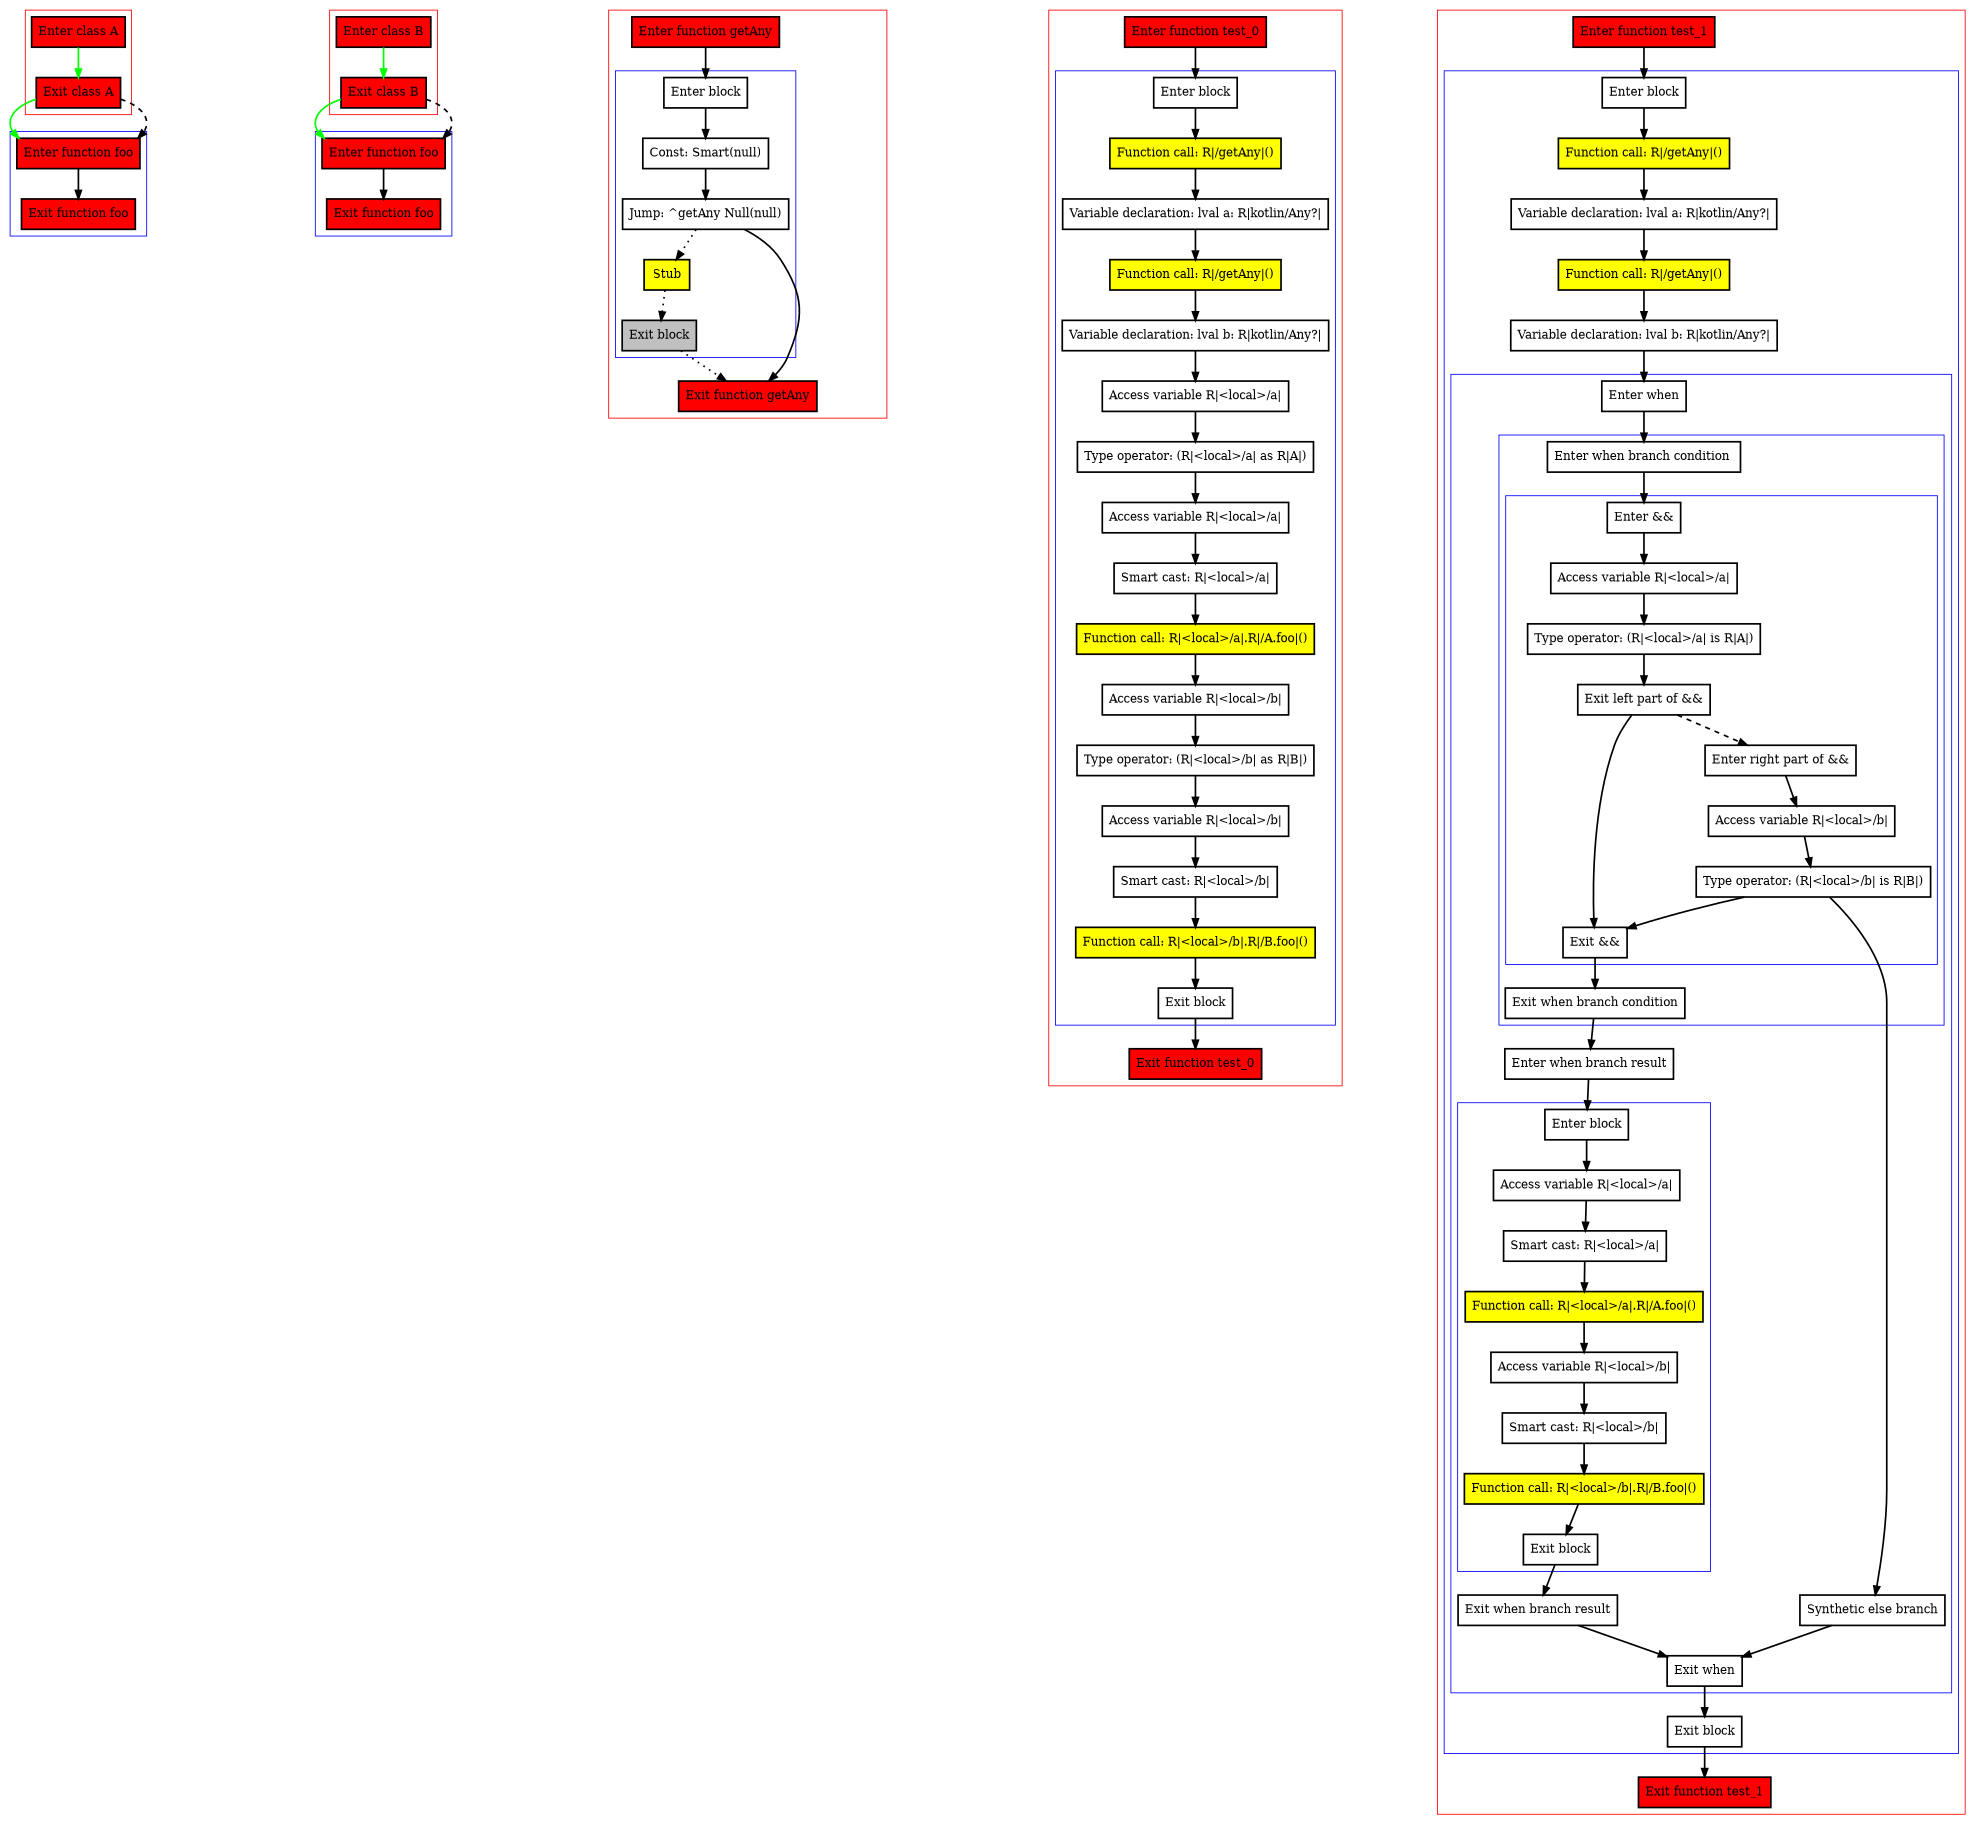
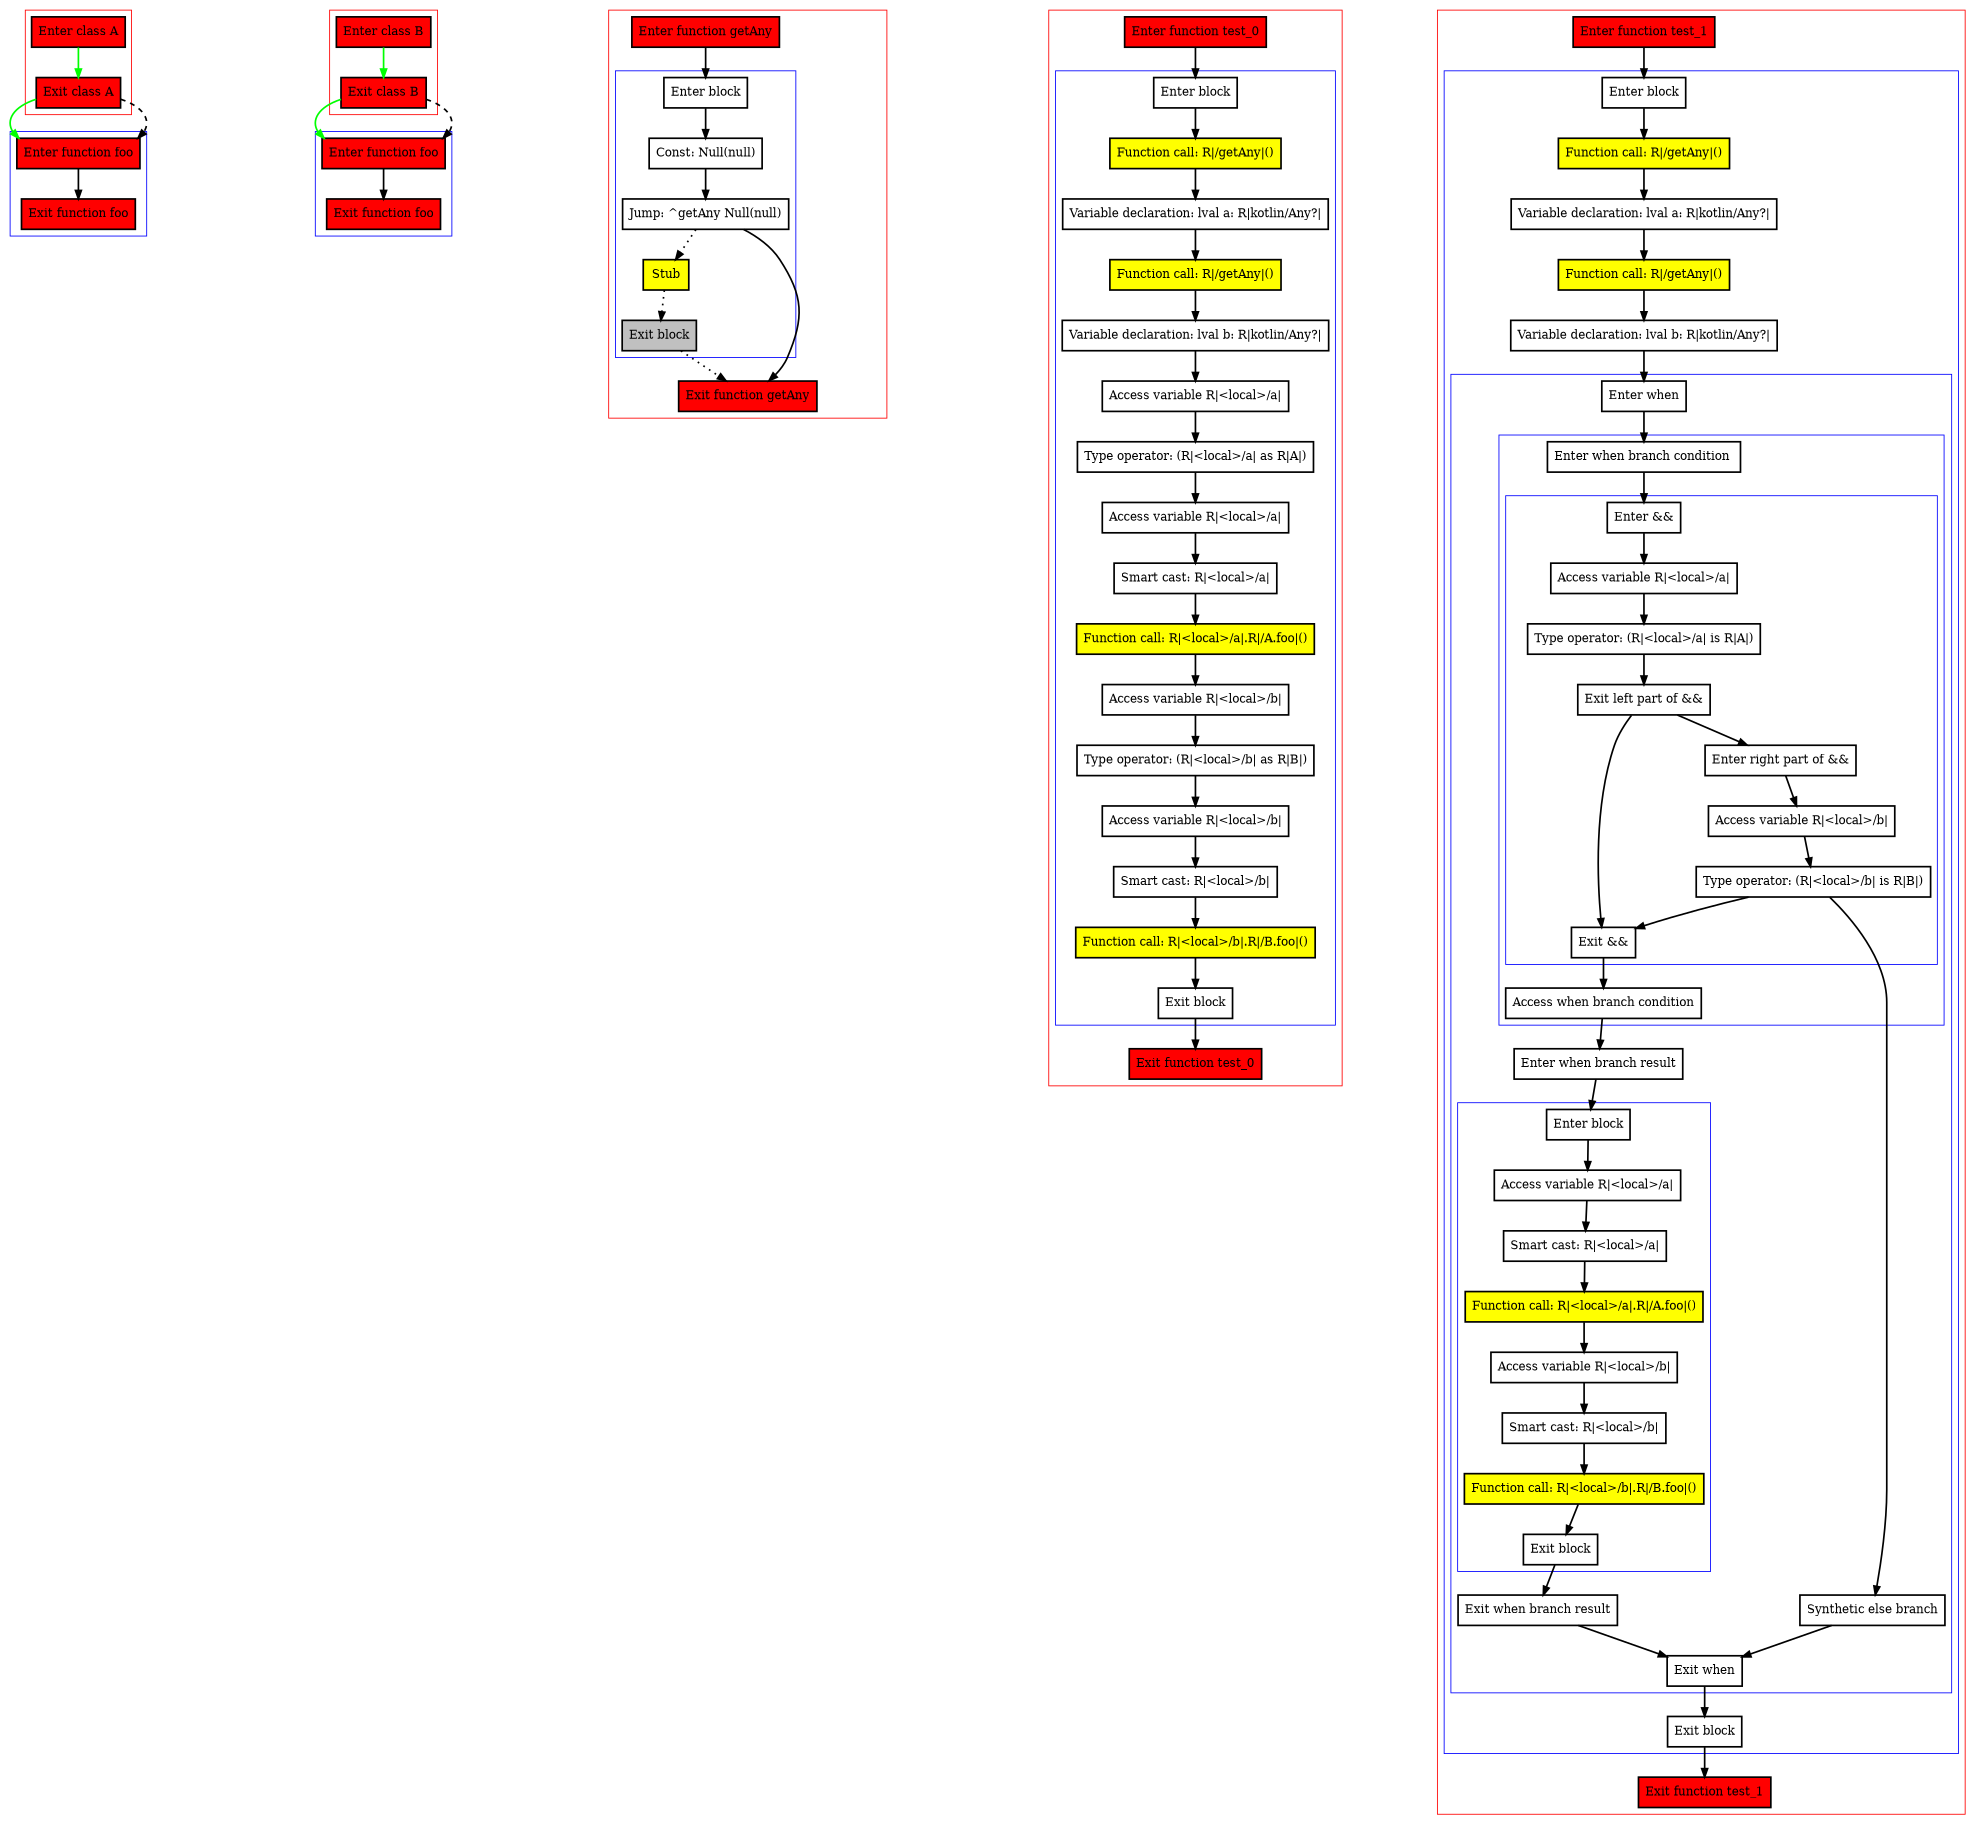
(706, 153) -> (706, 153)
(1708, 728) -> (1708, 728)
(1595, 1003) -> (1603, 1003)
